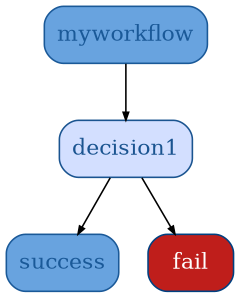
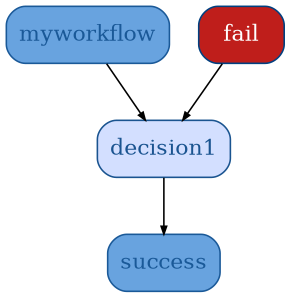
(156, 202) -> (205, 89)
